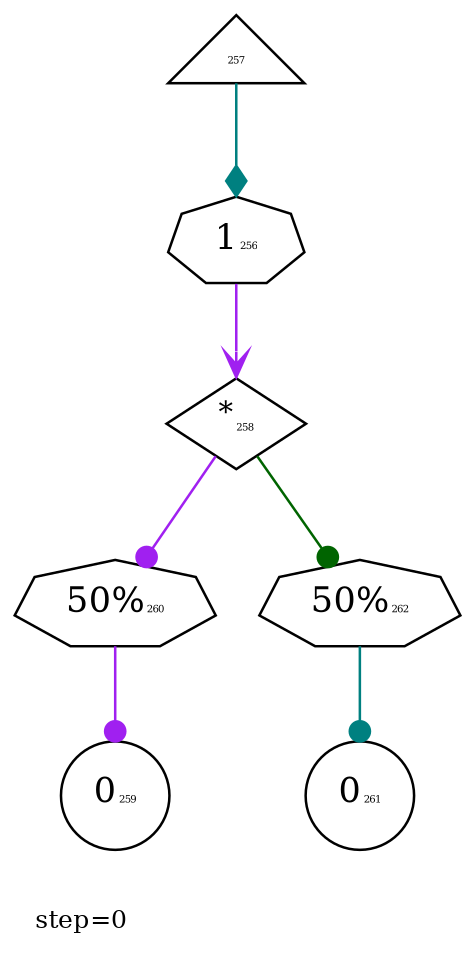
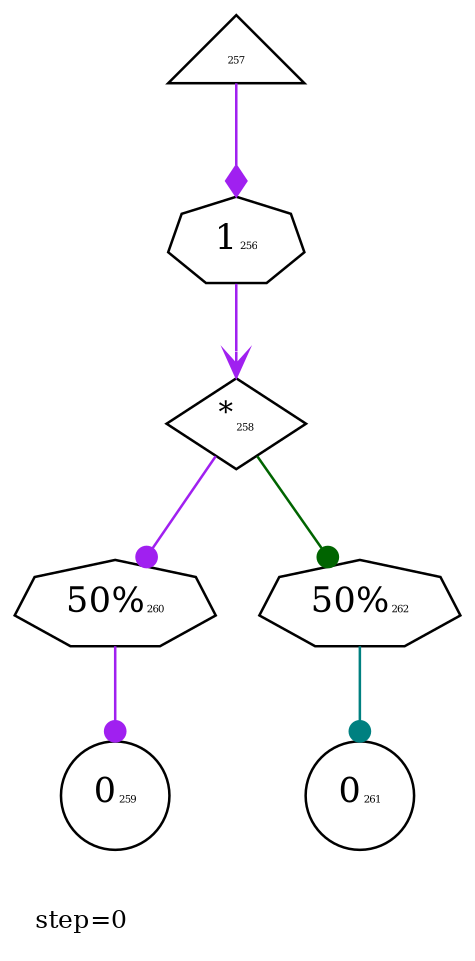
(236, 124) -> (236, 124)
